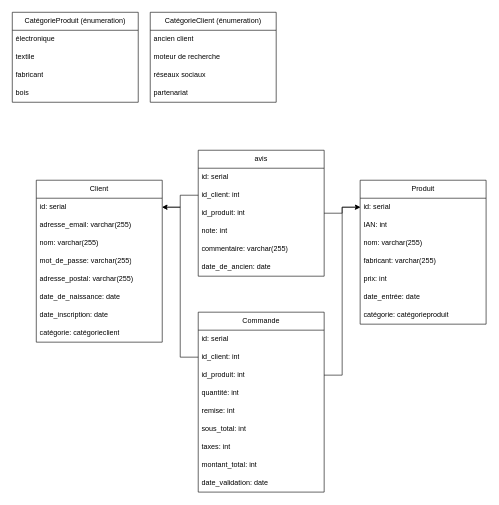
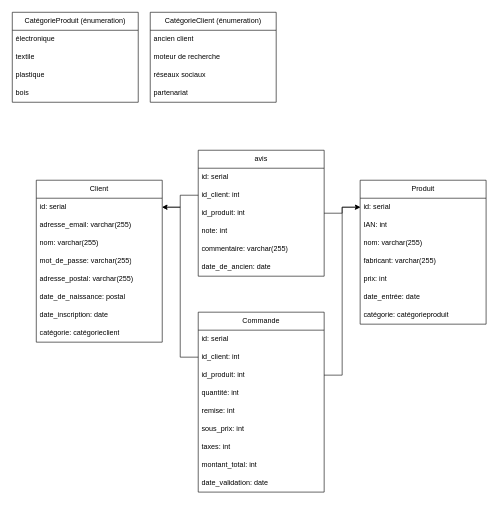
(33, 75) -> (32, 75)
(83, 297) -> (87, 297)
(228, 429) -> (226, 429)
